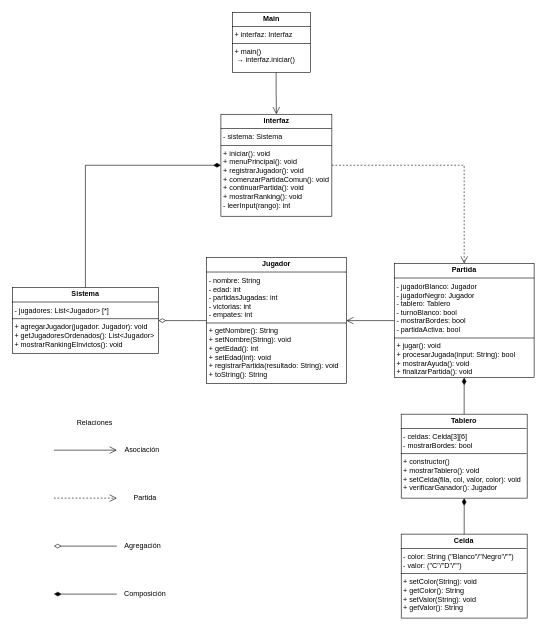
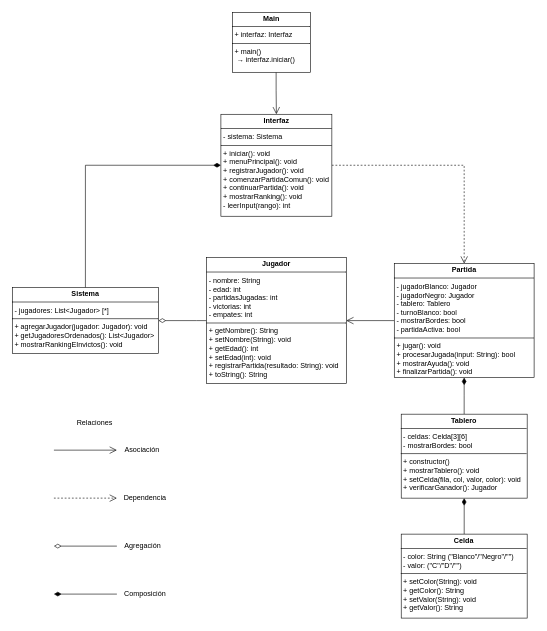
(145, 498) -> (145, 498)
